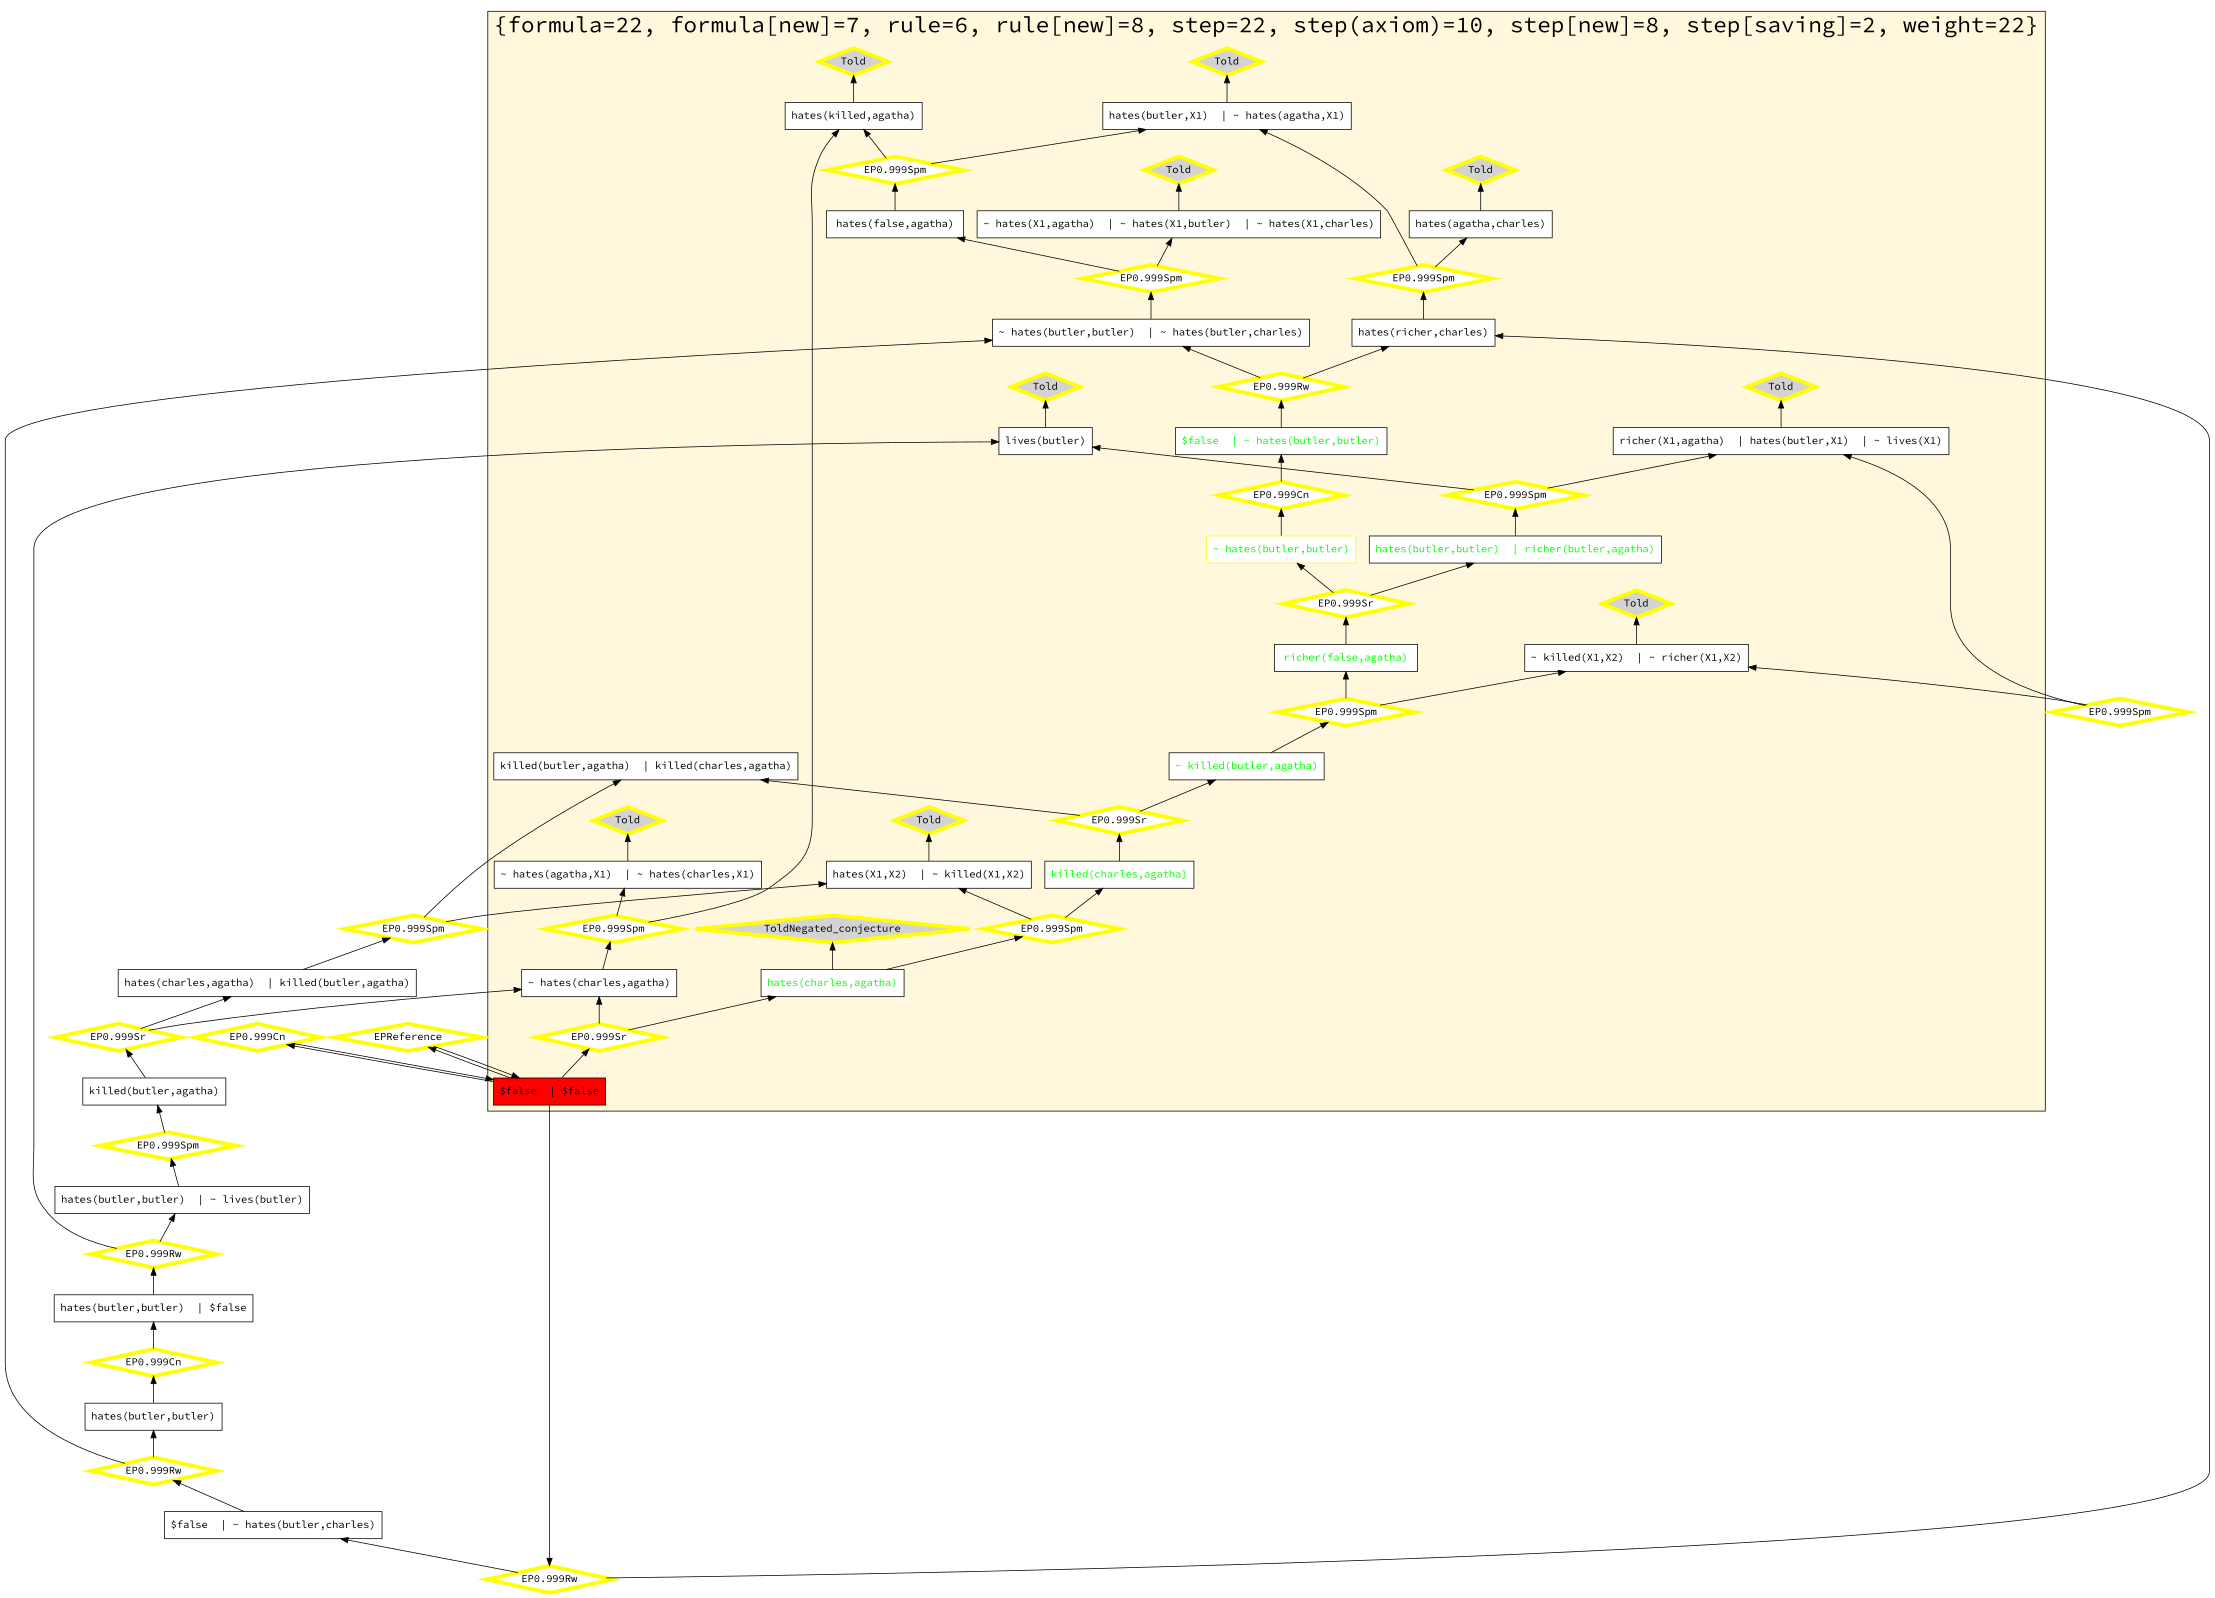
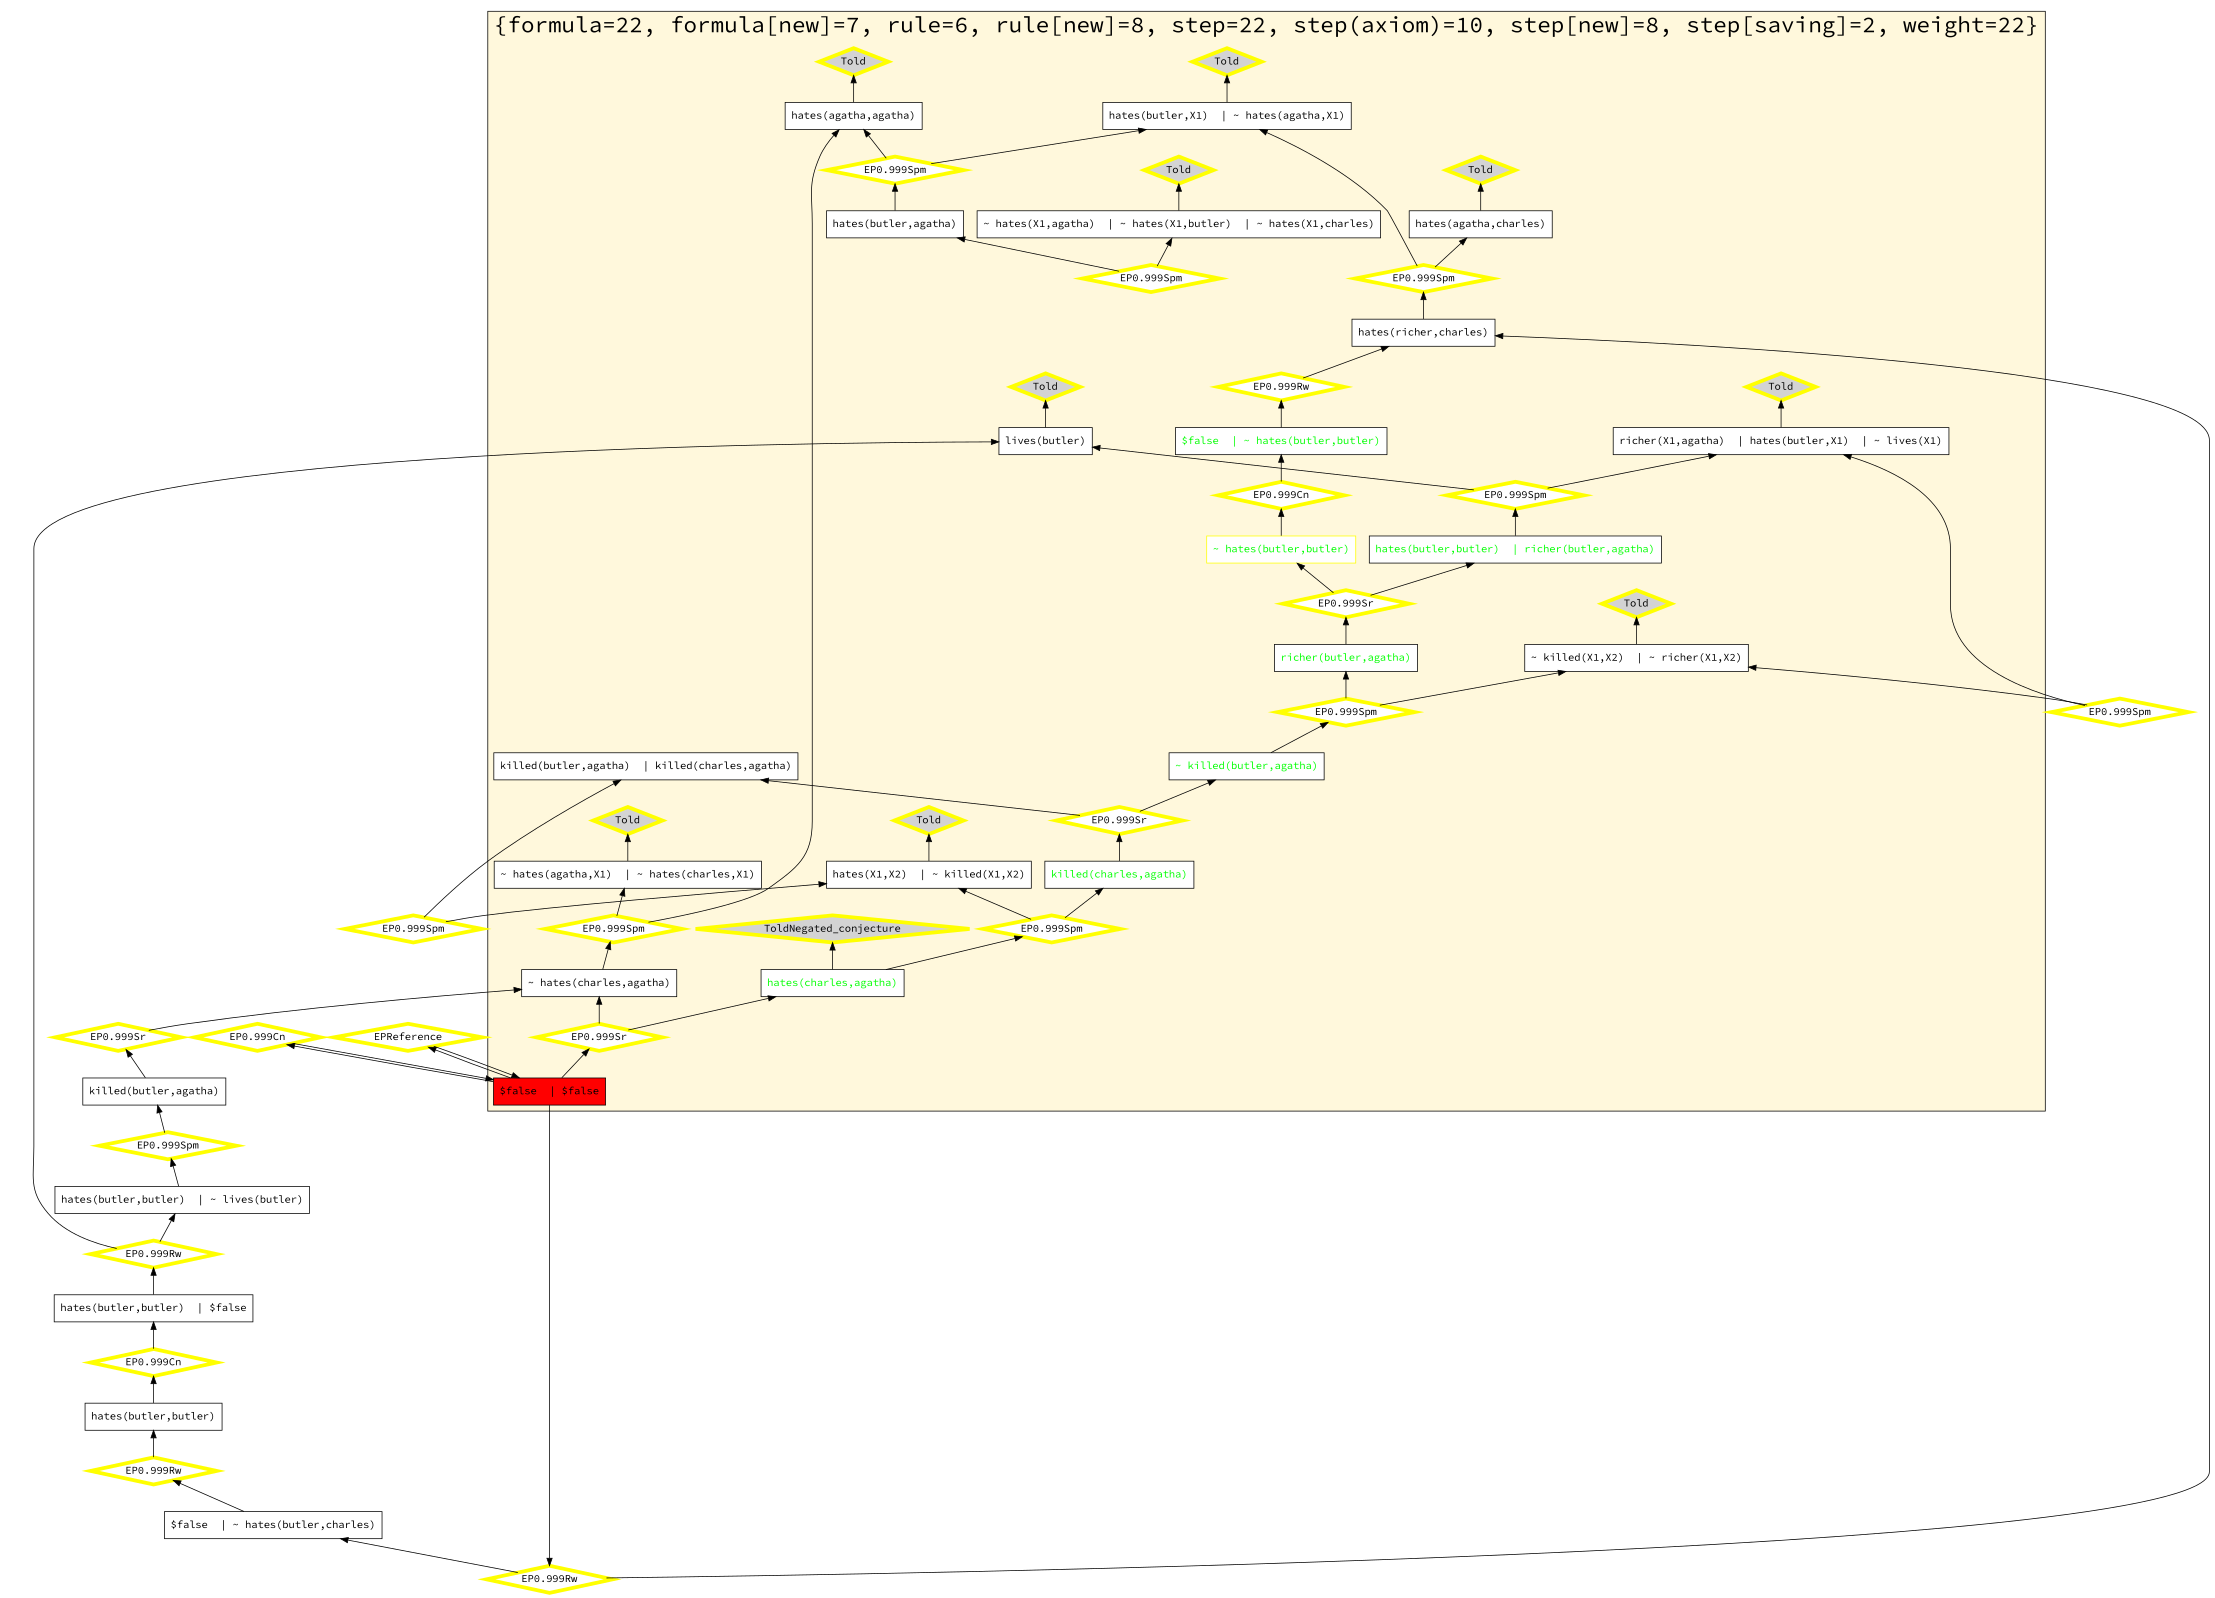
(854, 116) -> (854, 116)
(895, 224) -> (895, 224)
(1151, 333) -> none
(1346, 658) -> (1346, 658)
(267, 983) -> none
